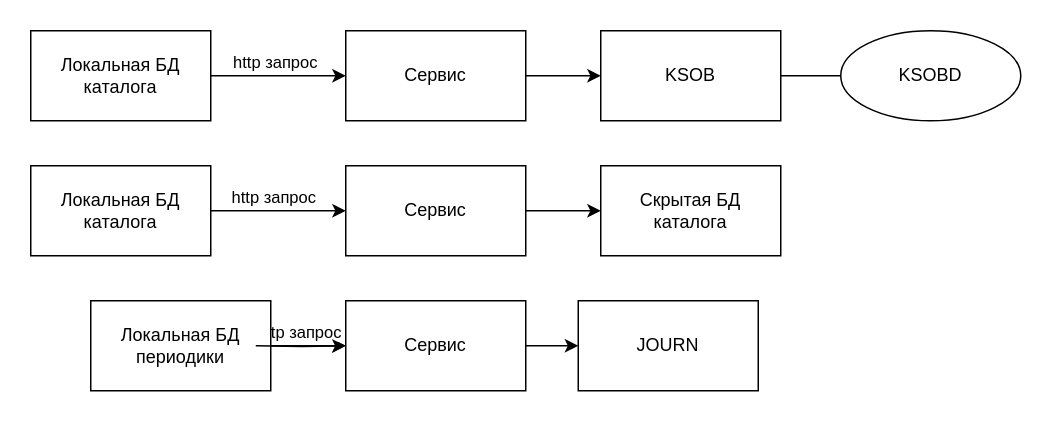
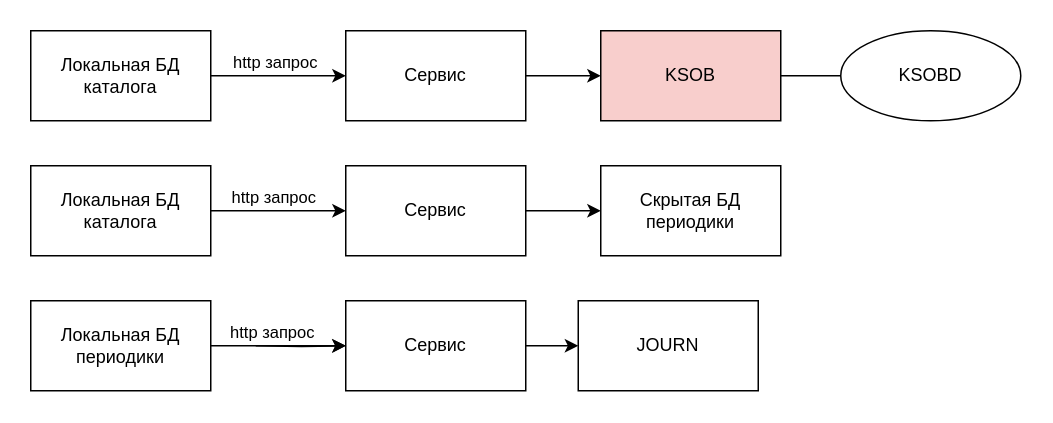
(691, 76) -> (691, 76)
(691, 211) -> (691, 211)
(181, 346) -> (121, 346)
